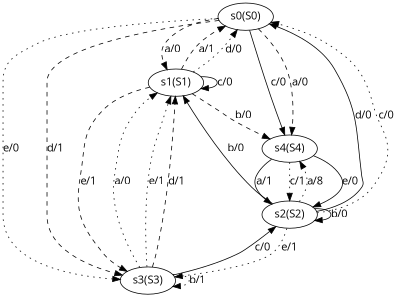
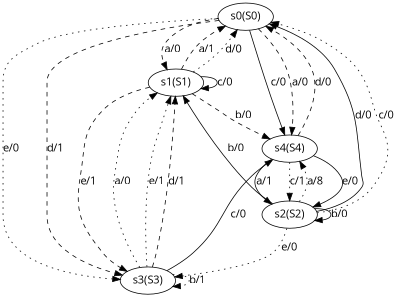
none -> (314, 76)
(290, 248) -> (290, 248)
(224, 260) -> (220, 220)
